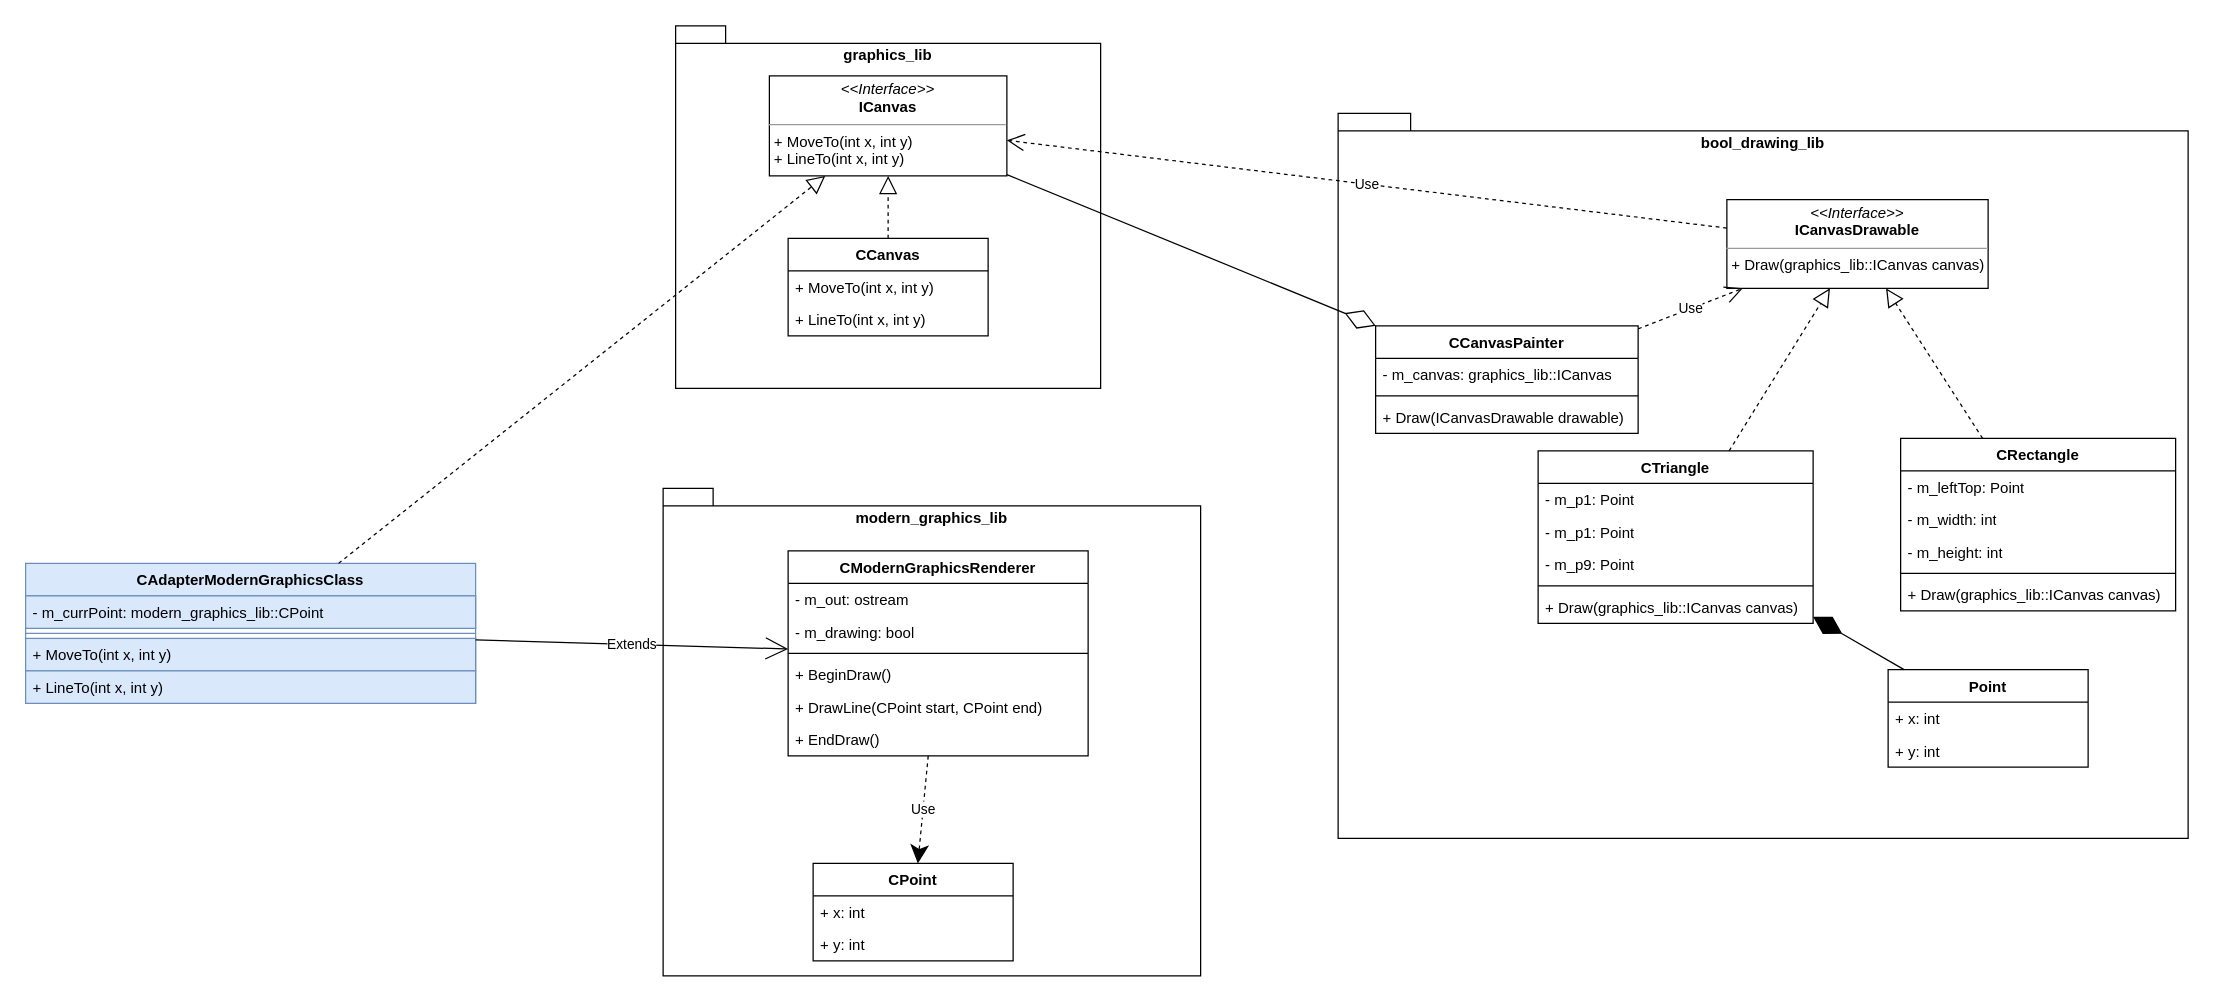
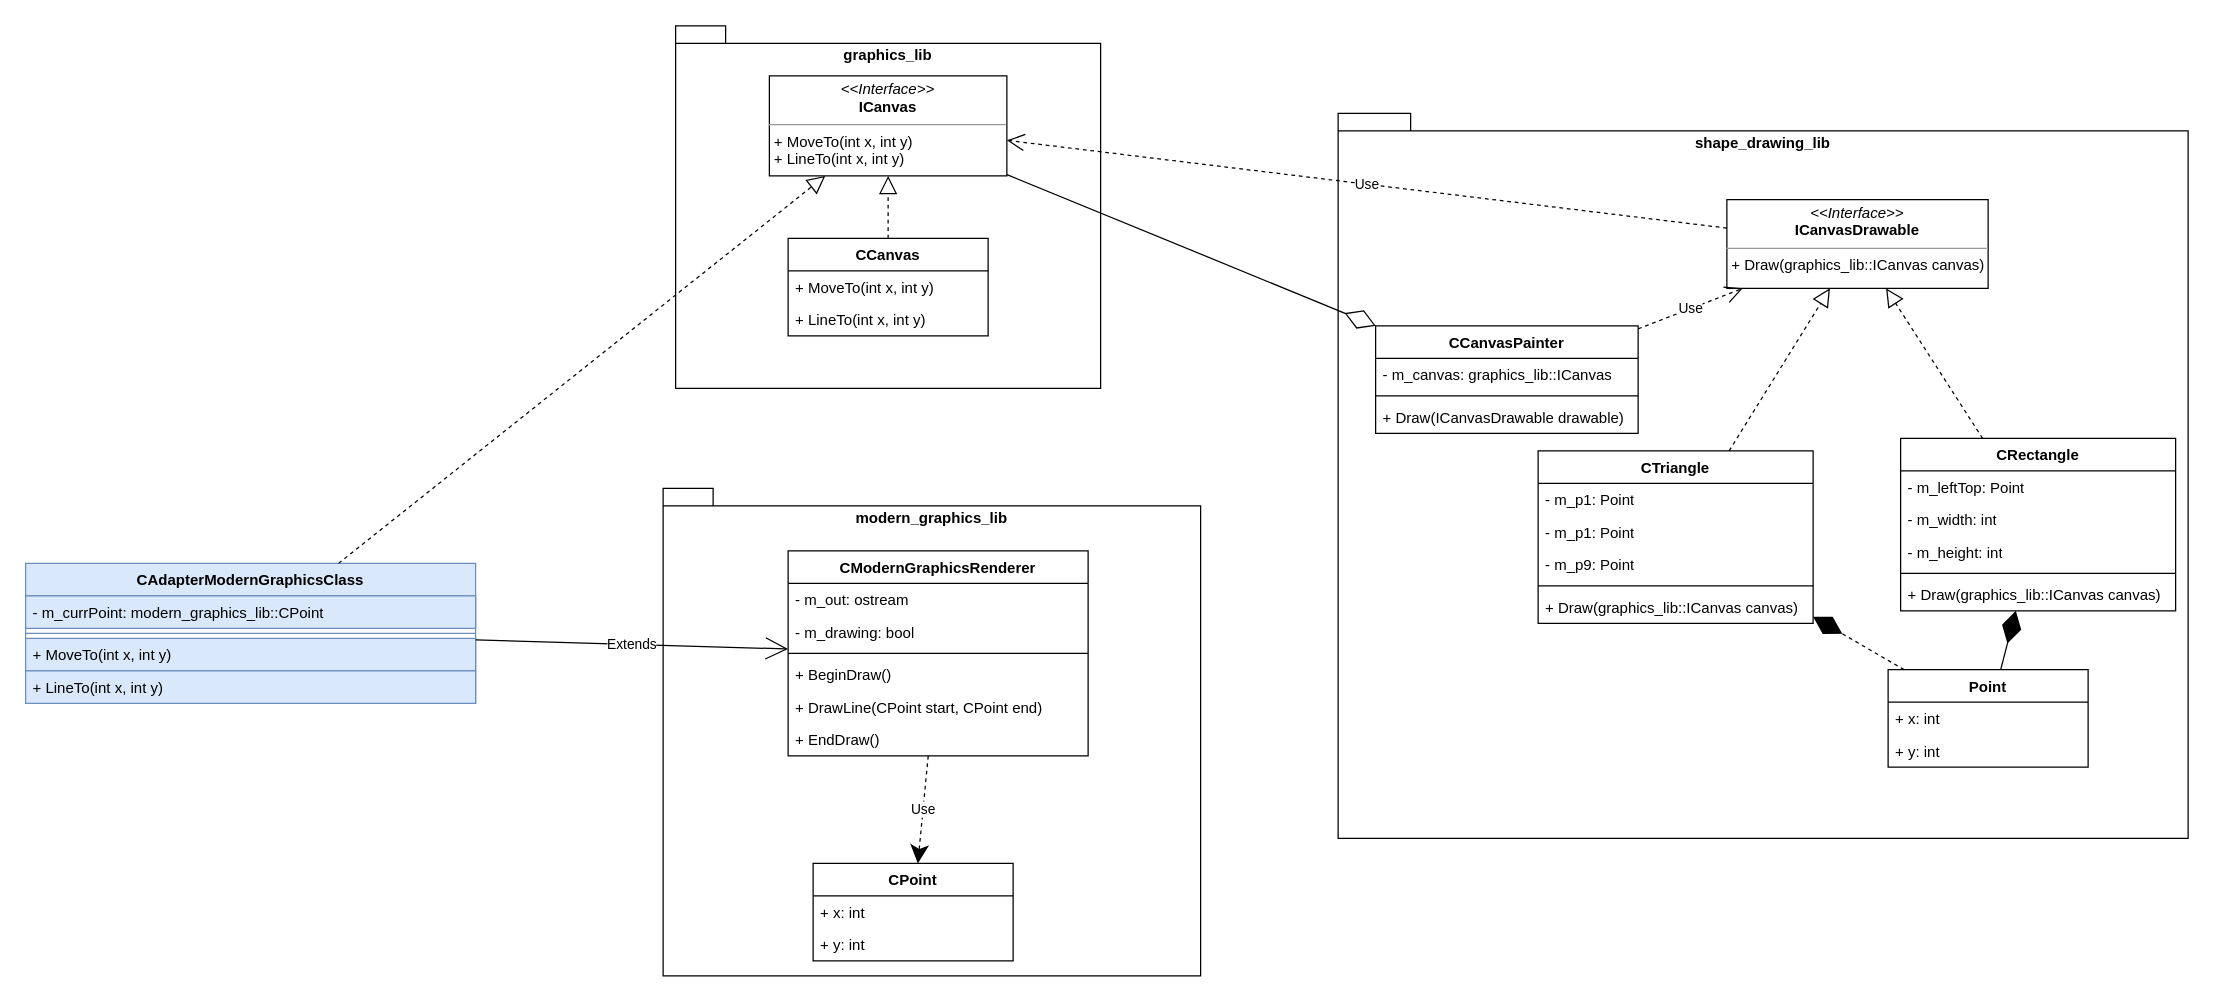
(1763, 143) -> (1763, 143)
(1874, 652) -> (1874, 652)
none -> (2004, 656)
